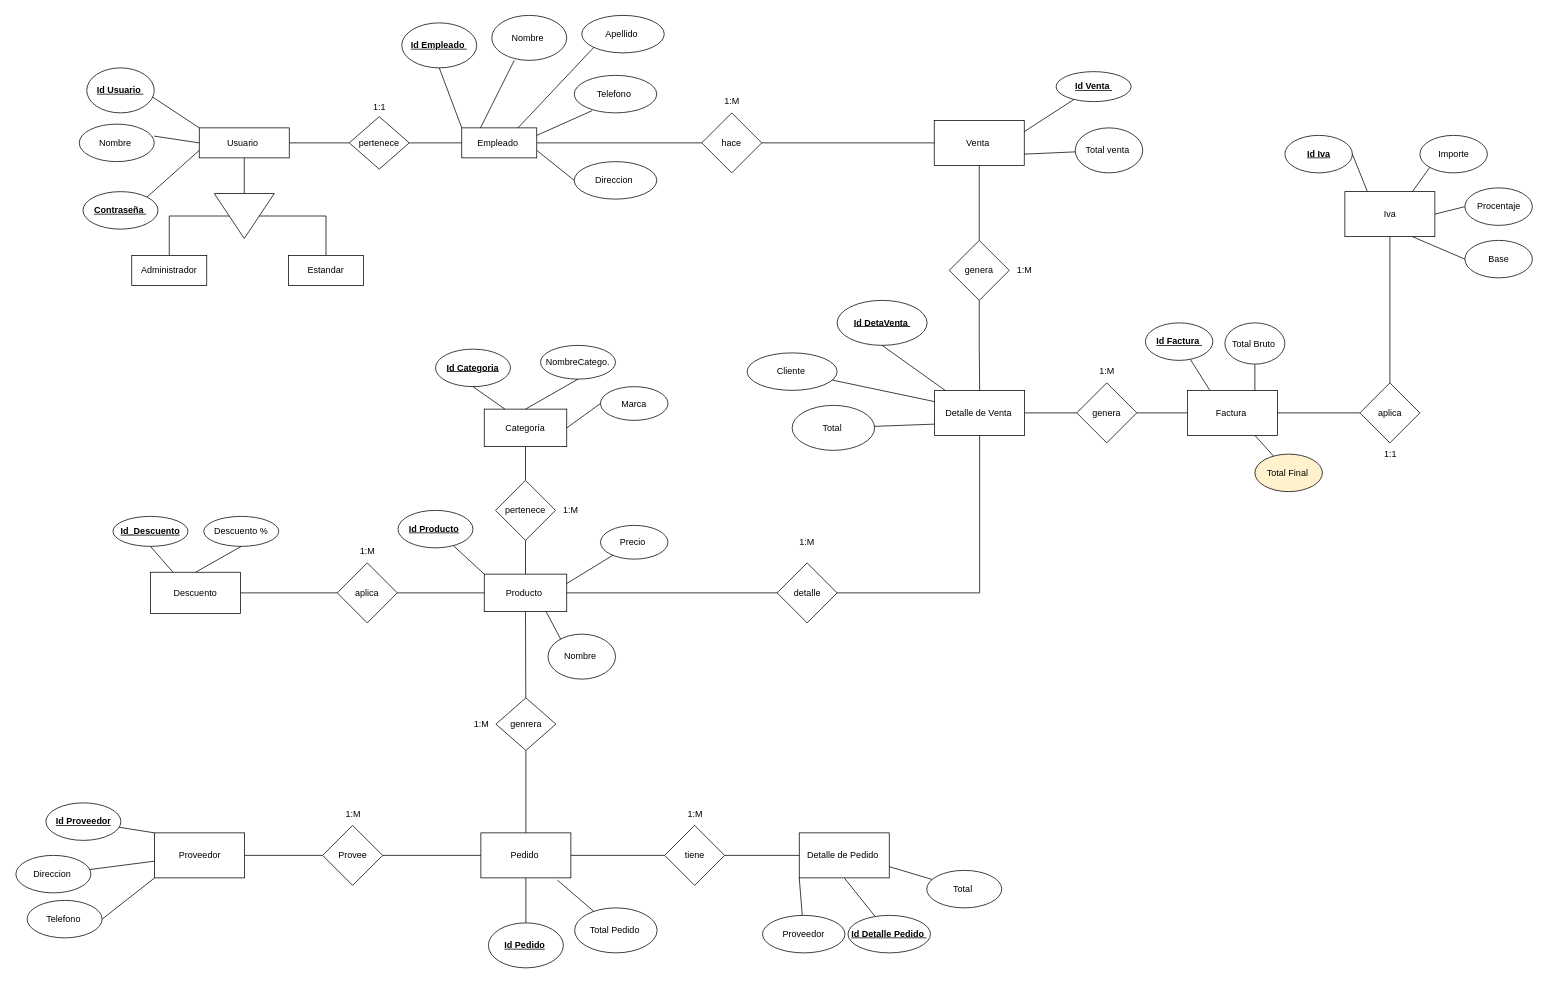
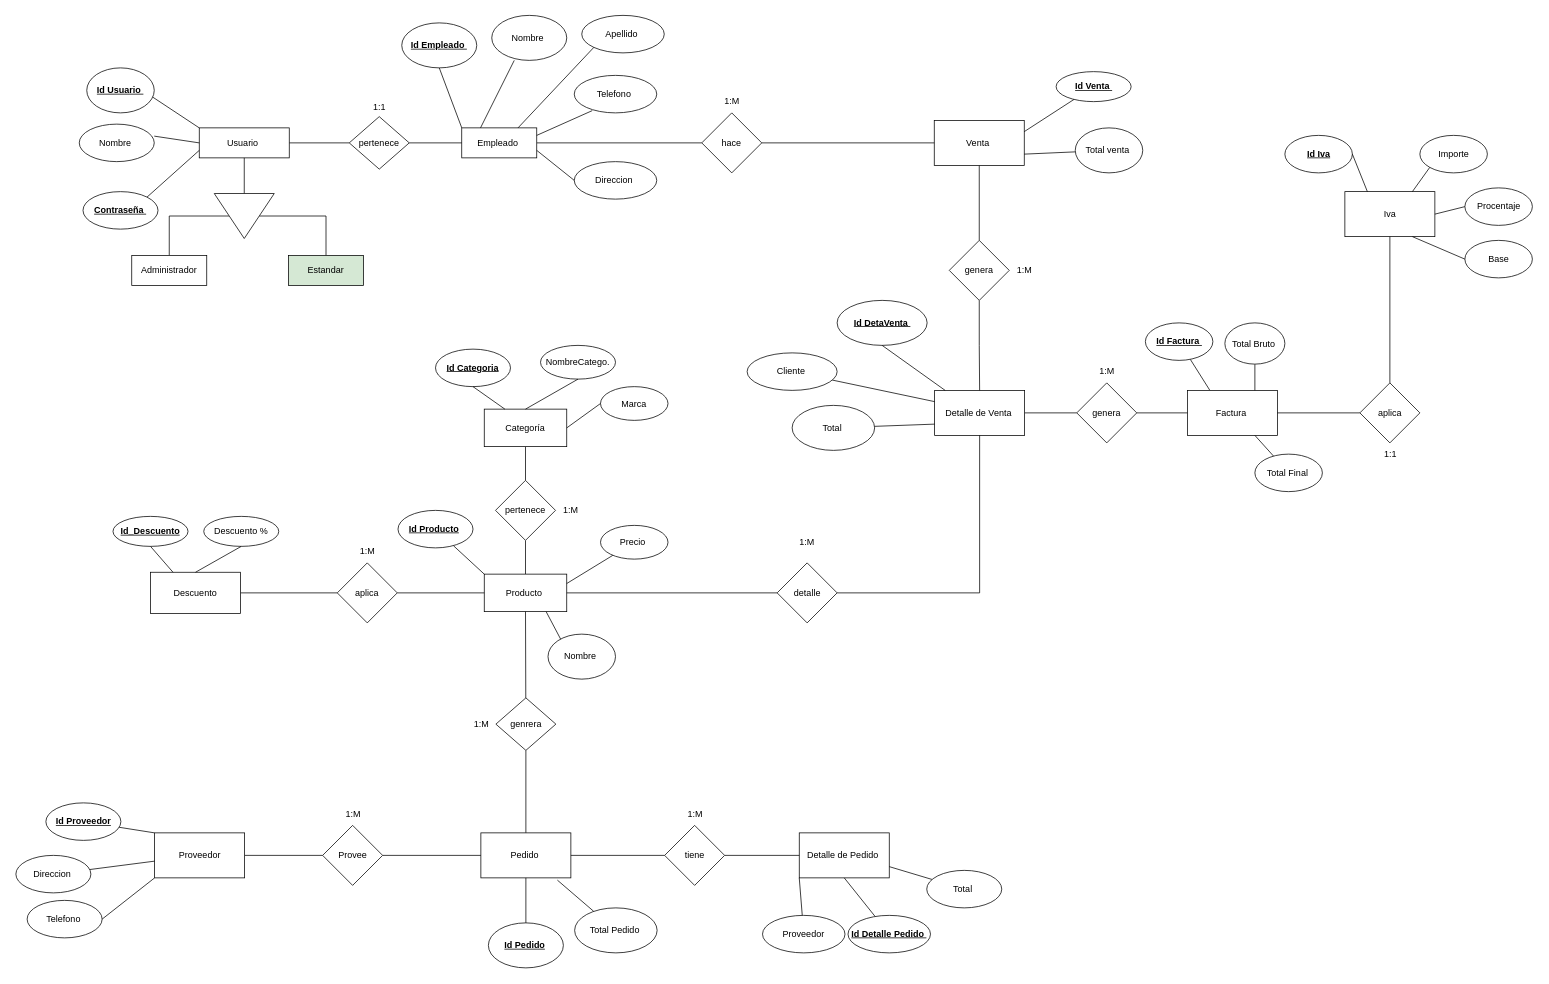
(326, 270) -> (326, 270)
(1289, 473) -> (1289, 473)
